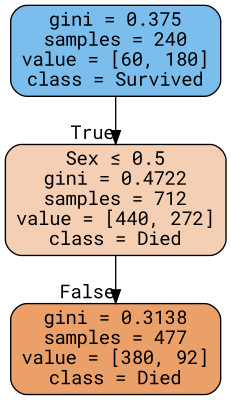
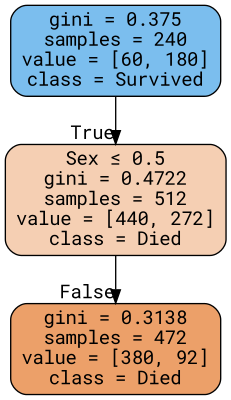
(116, 199) -> (116, 199)
(116, 338) -> (116, 338)
